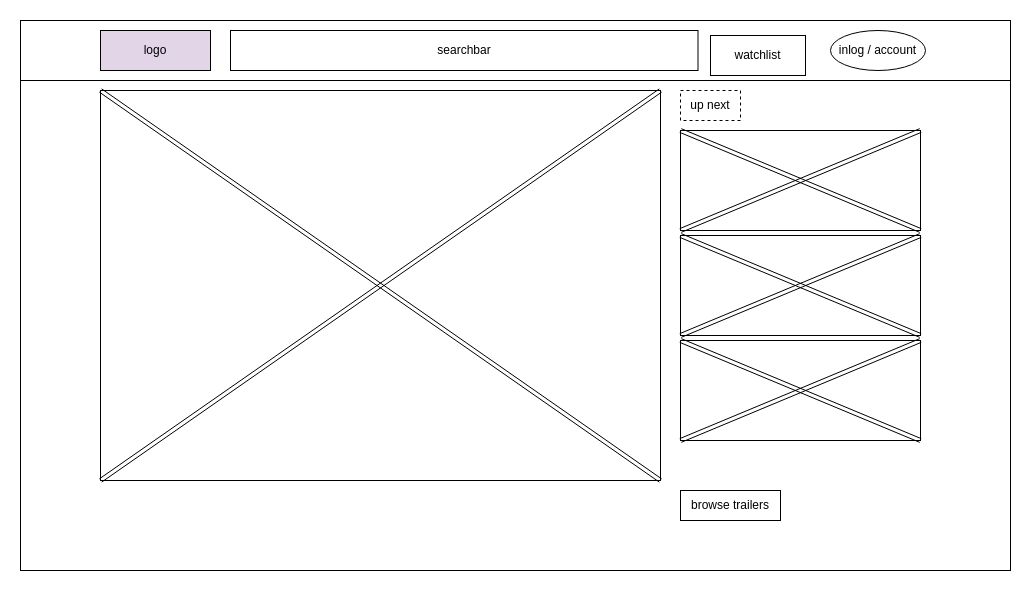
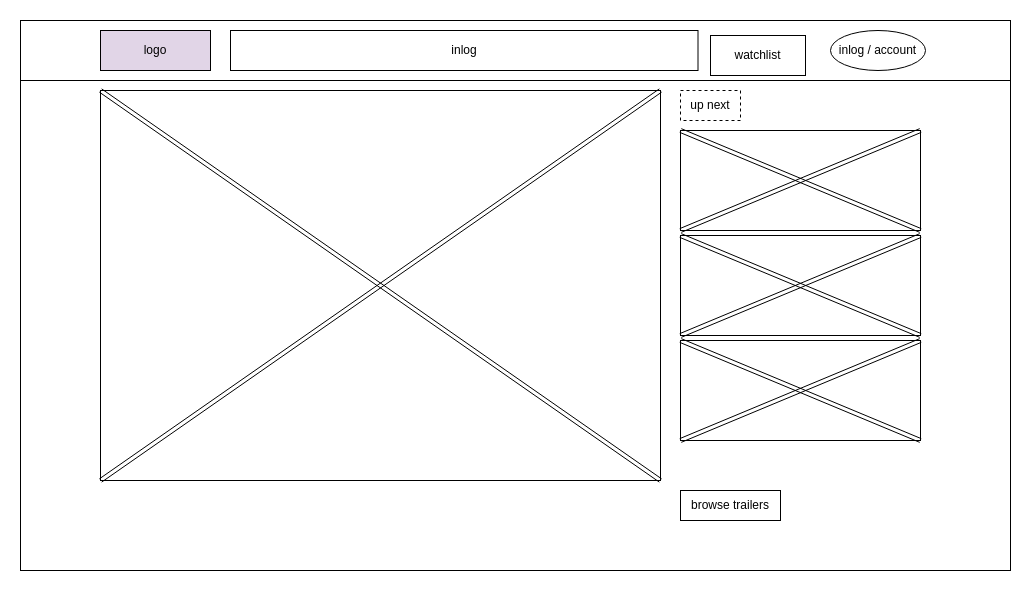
(465, 51) -> (465, 51)
